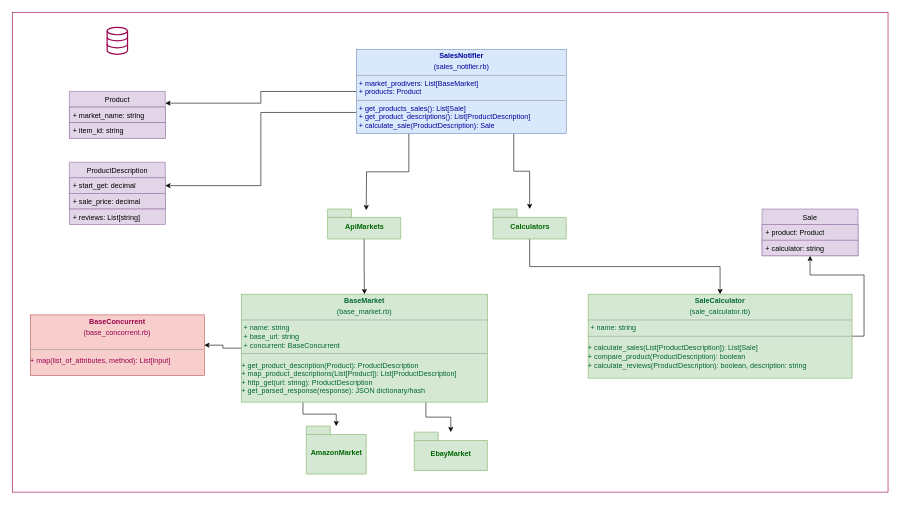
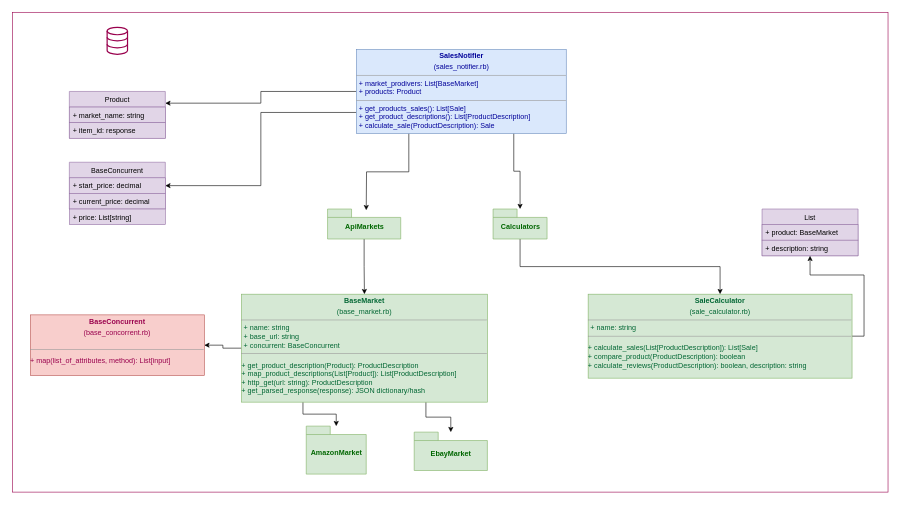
(101, 131) -> (106, 131)
(117, 170) -> (117, 170)
(108, 186) -> (111, 186)
(108, 202) -> (115, 202)
(113, 217) -> (109, 217)
(810, 217) -> (810, 217)
(530, 224) -> (520, 224)
(799, 233) -> (805, 233)
(800, 248) -> (802, 248)
